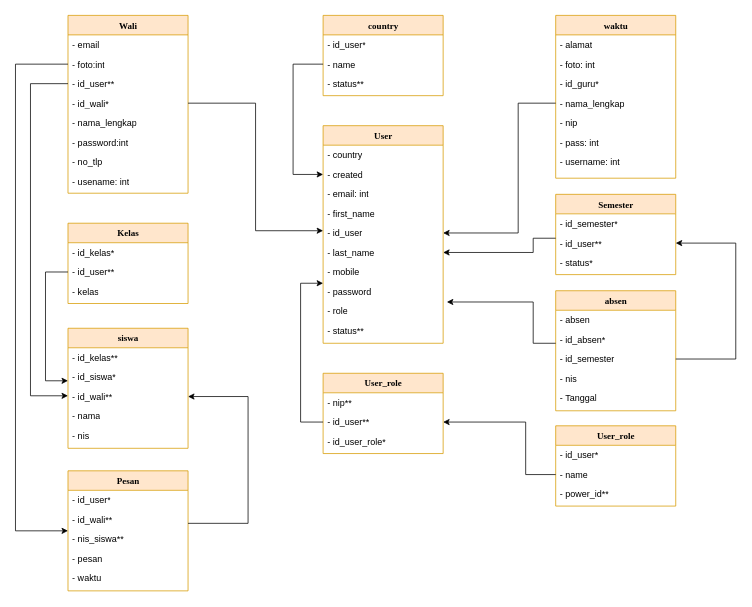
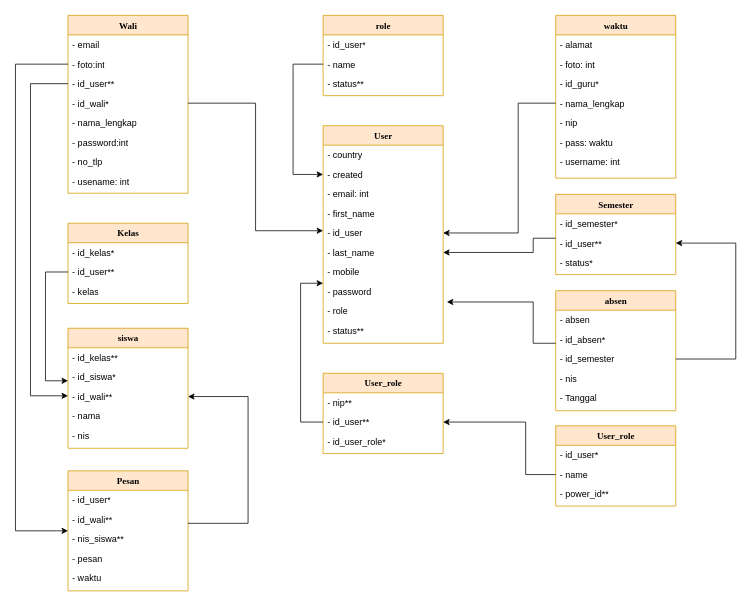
(383, 26) -> (383, 26)
(583, 143) -> (589, 143)
